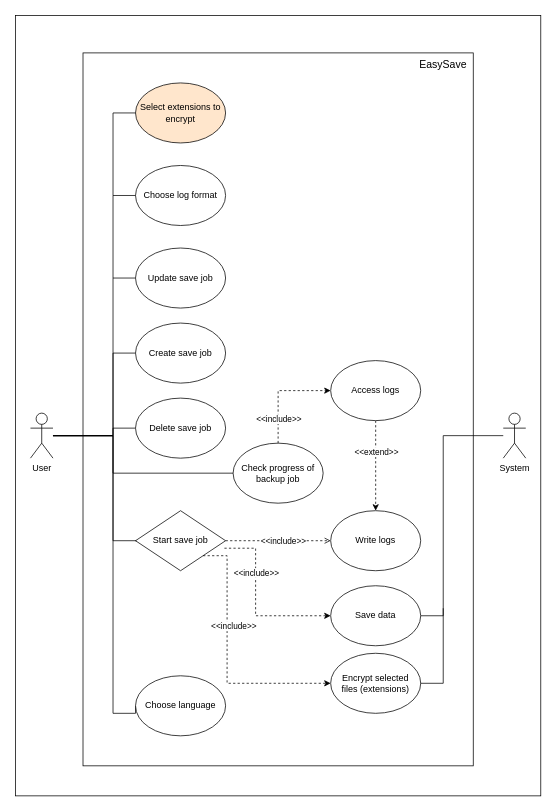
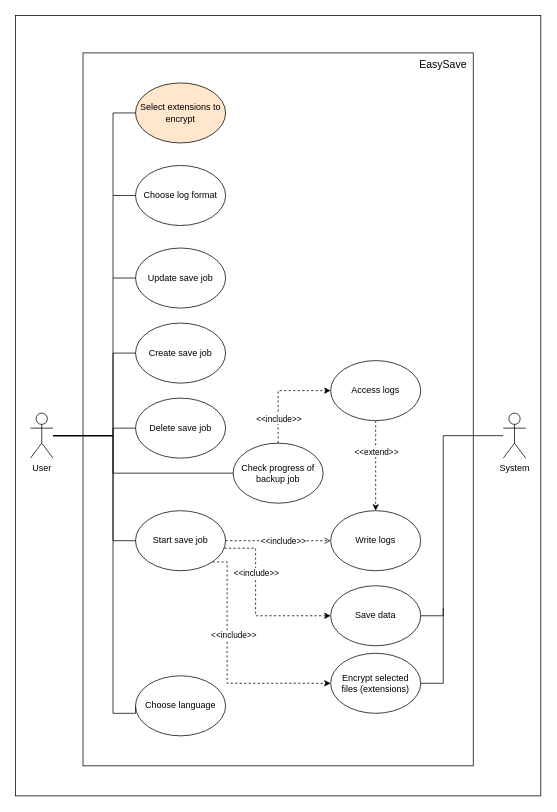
(180, 540) -> (180, 540)
